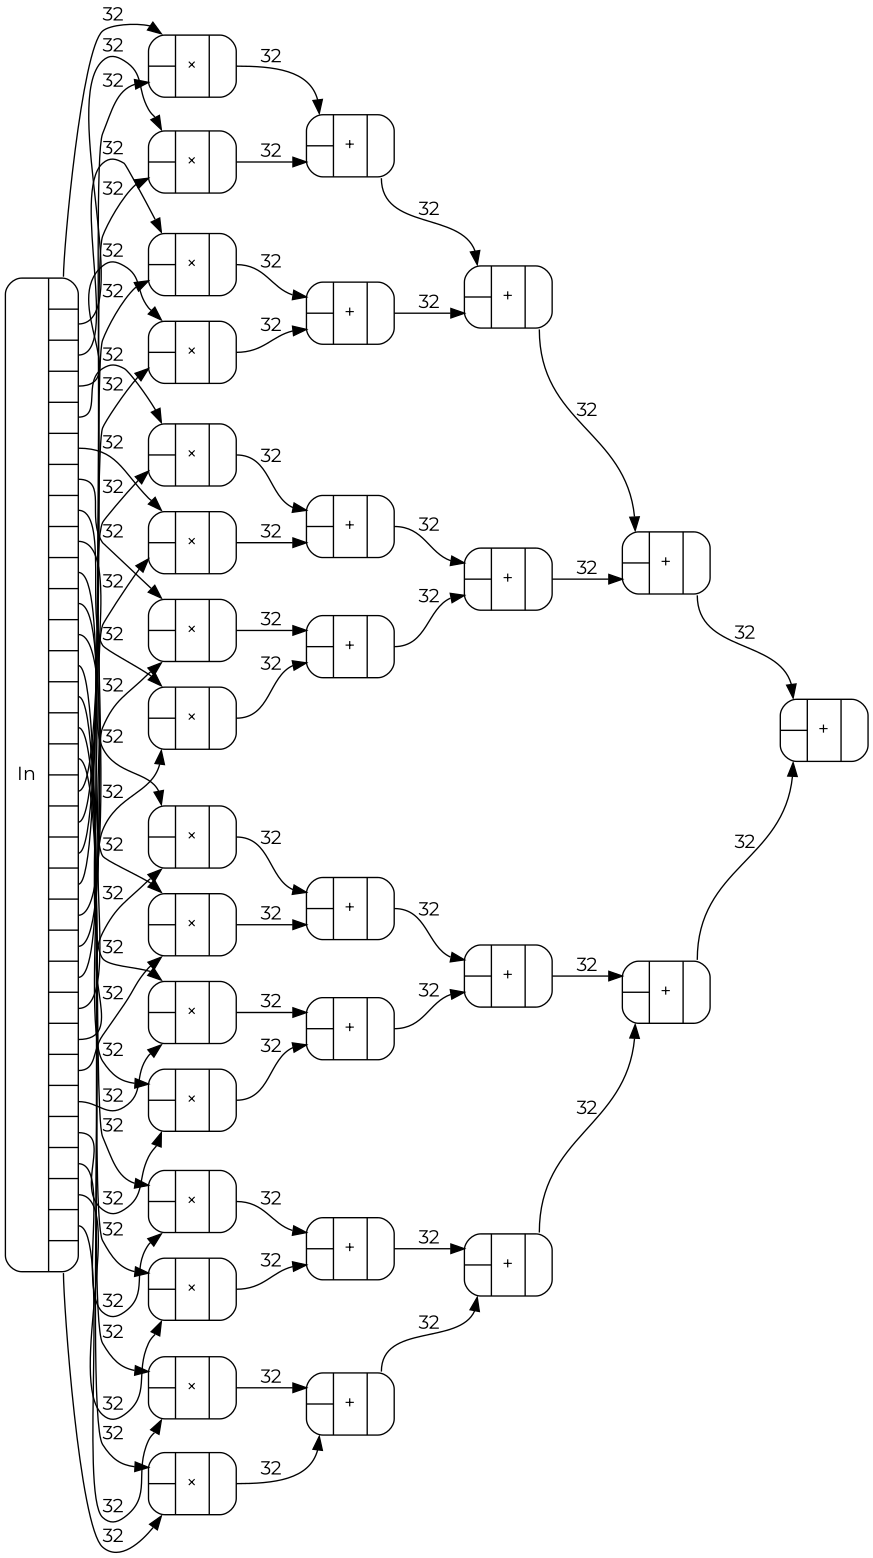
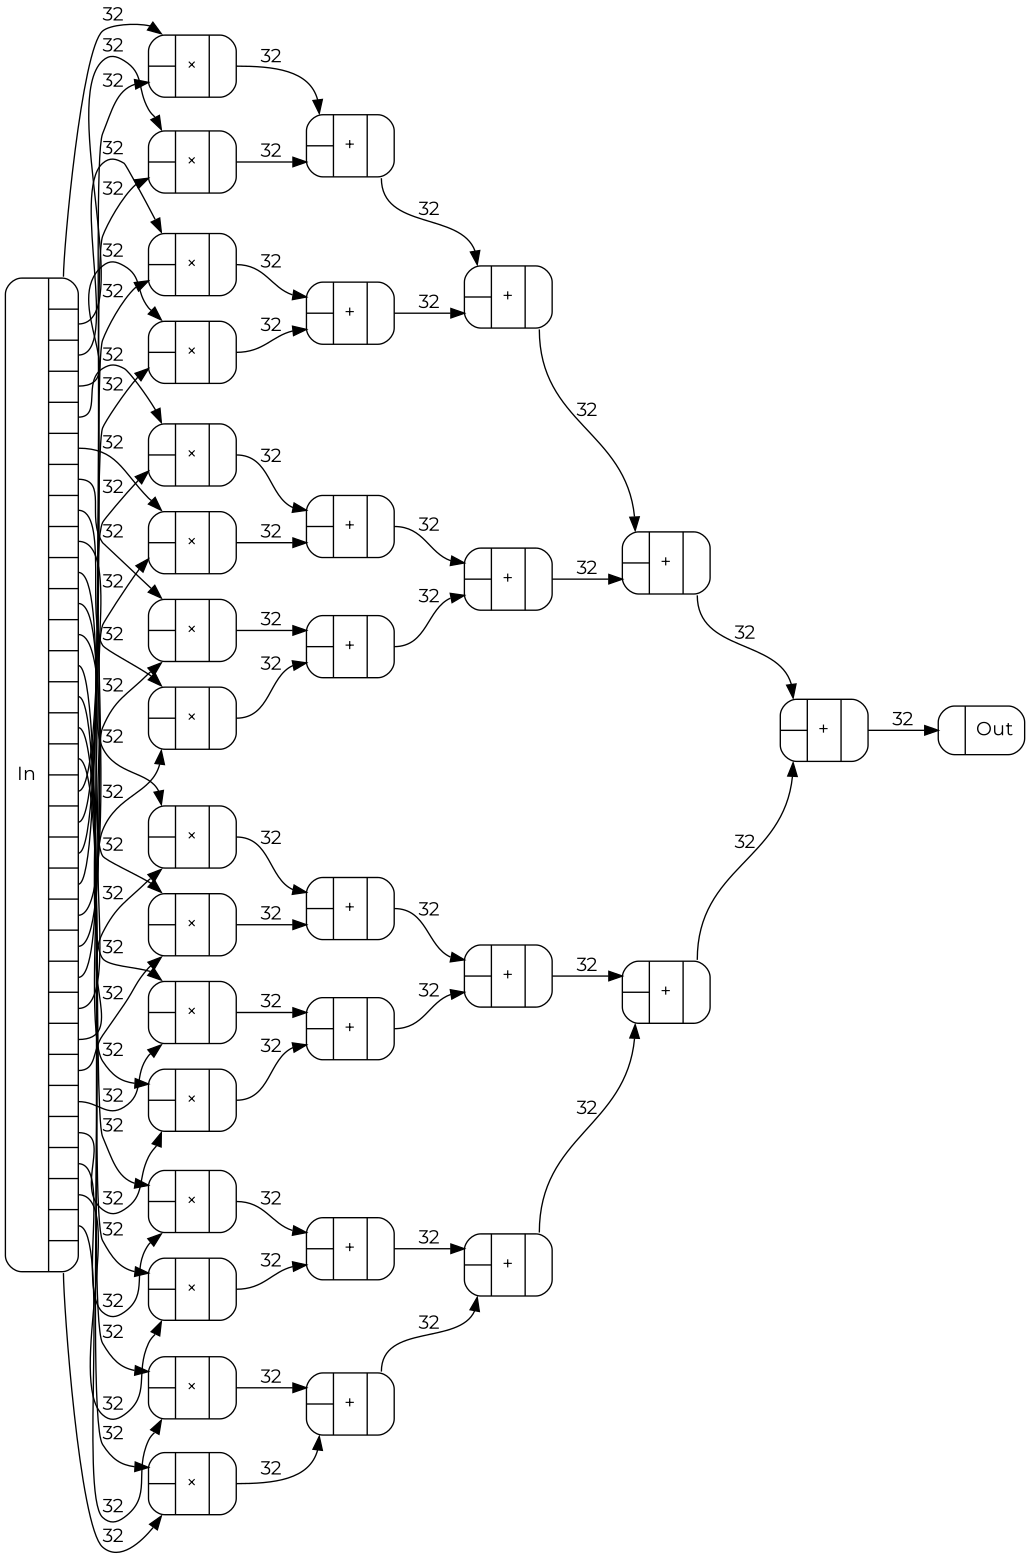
none -> (981, 730)
